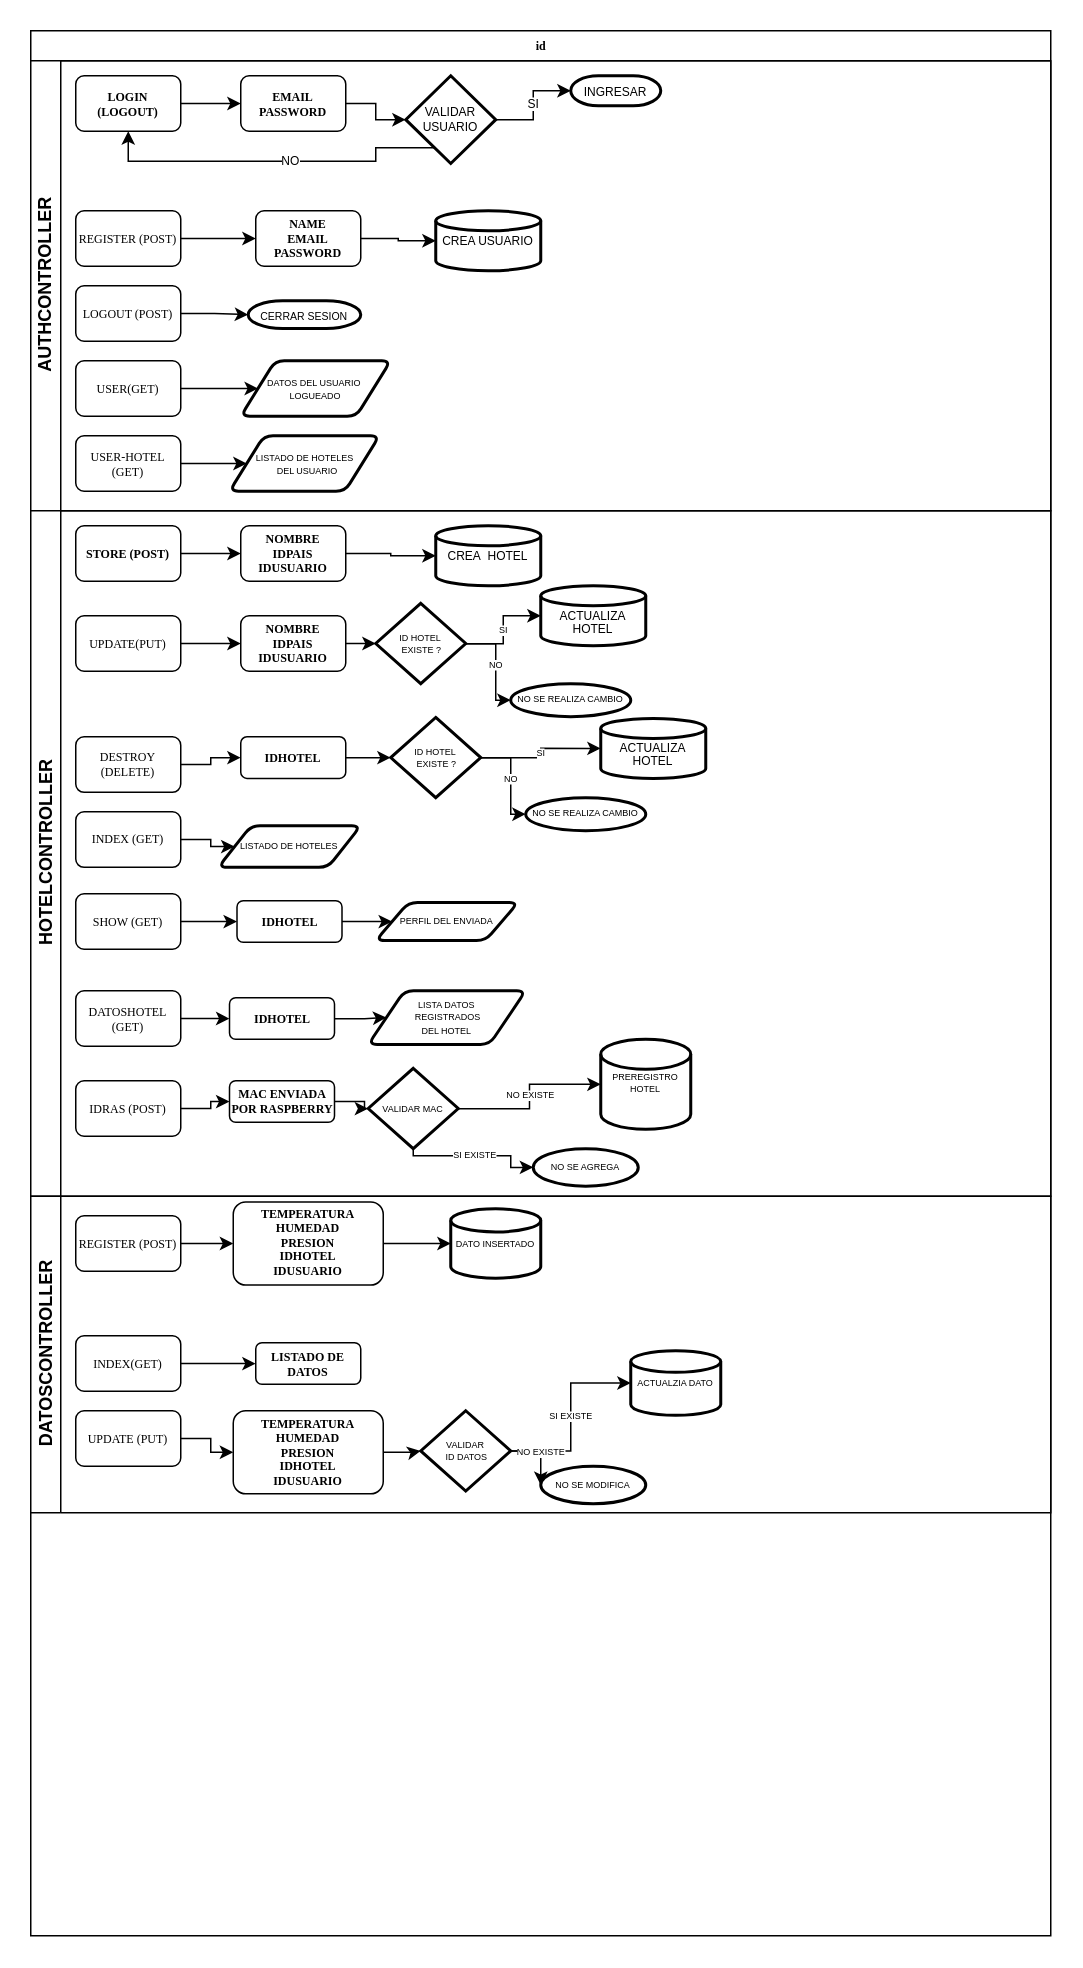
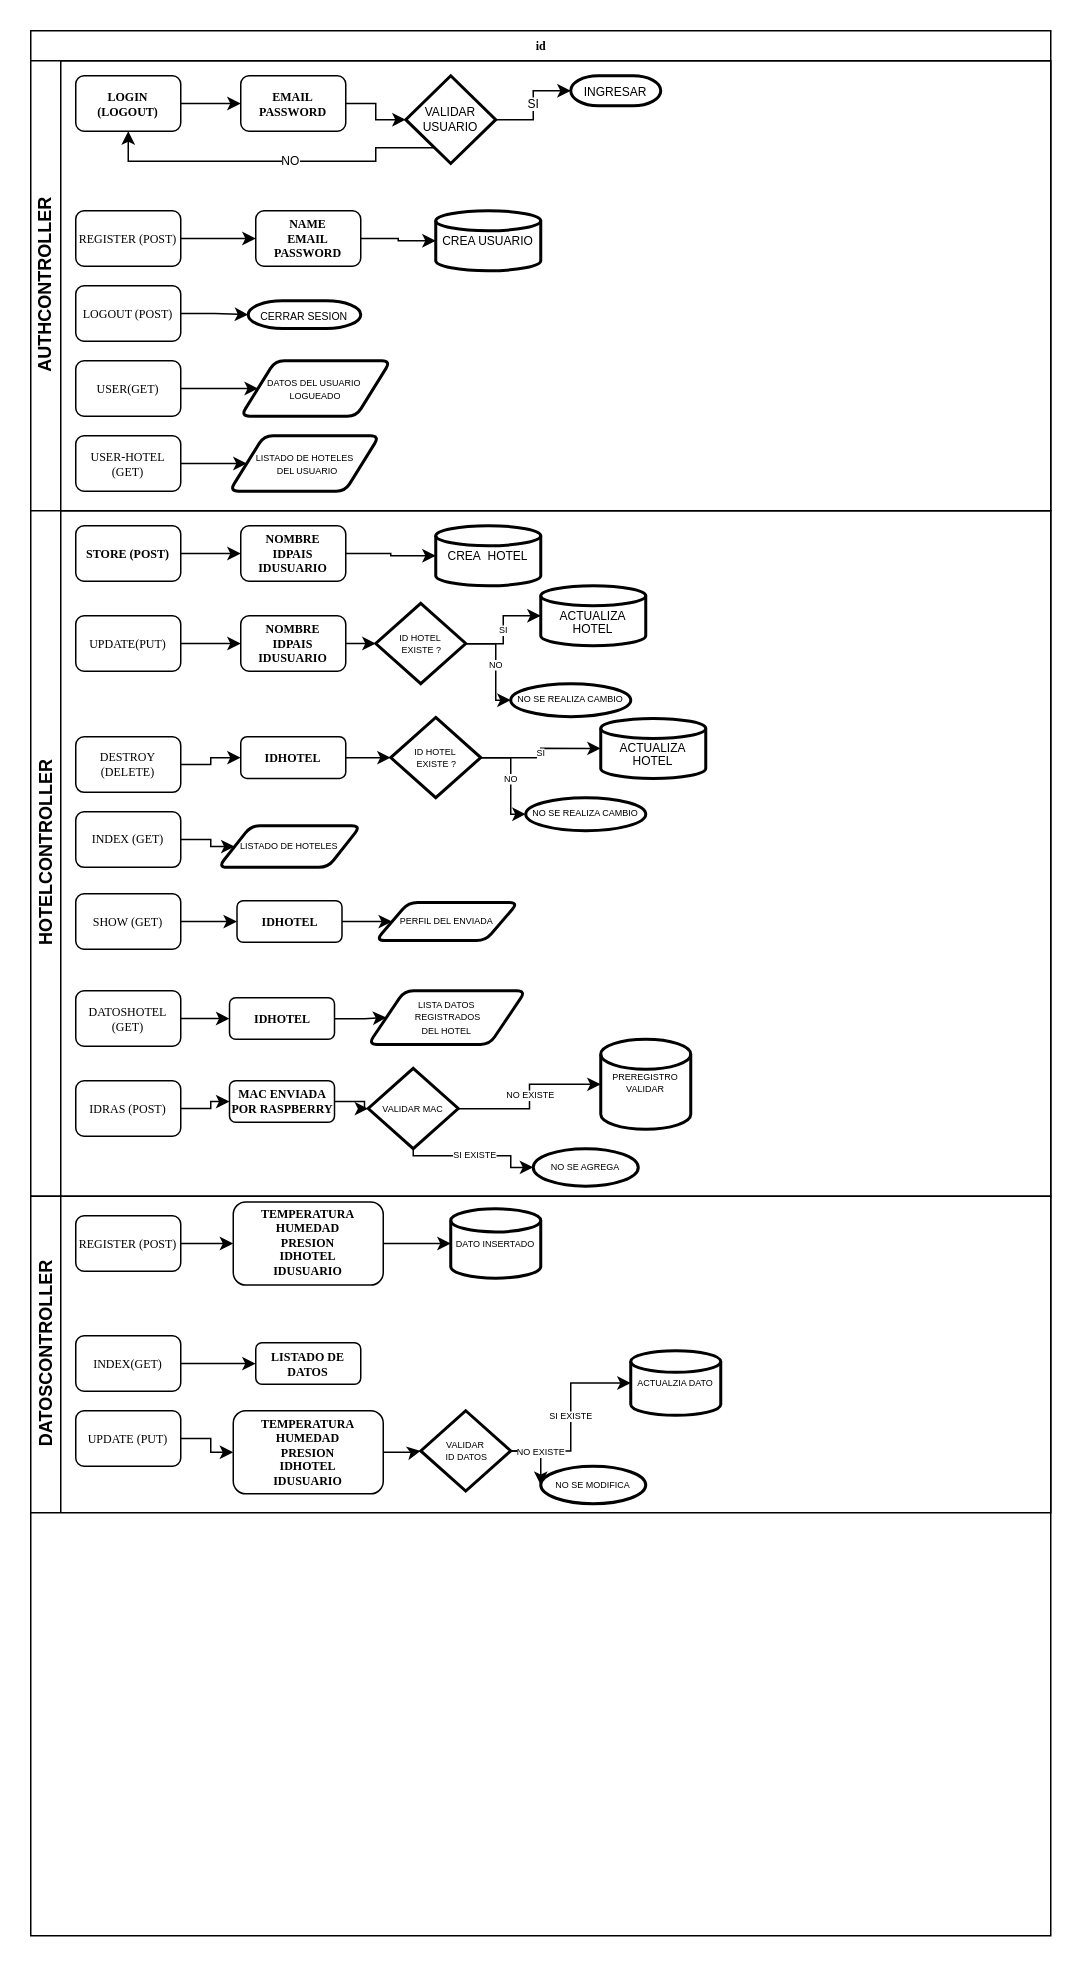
(646, 1084) -> (646, 1084)
